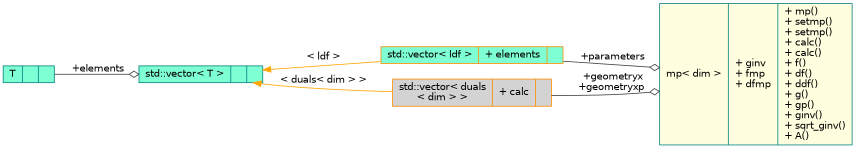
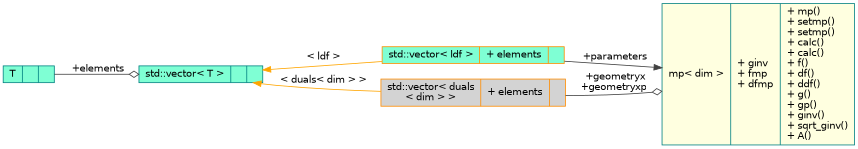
(607, 64) -> (609, 64)
(514, 92) -> (515, 92)
